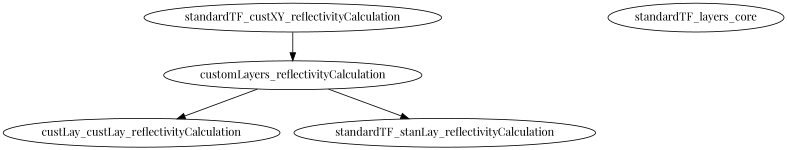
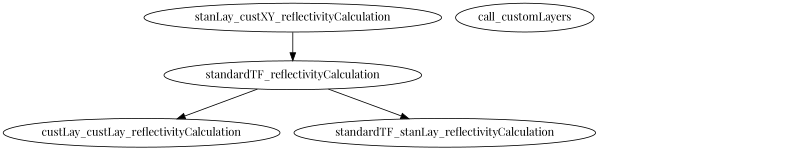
(293, 18) -> (293, 18)
none -> (525, 18)
(696, 18) -> none
(293, 75) -> (293, 75)
